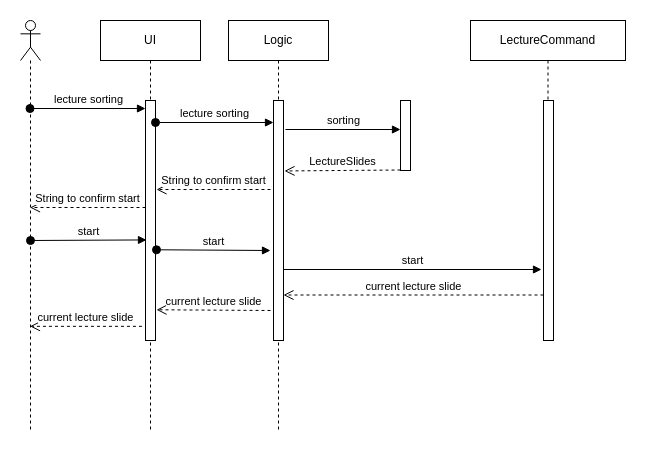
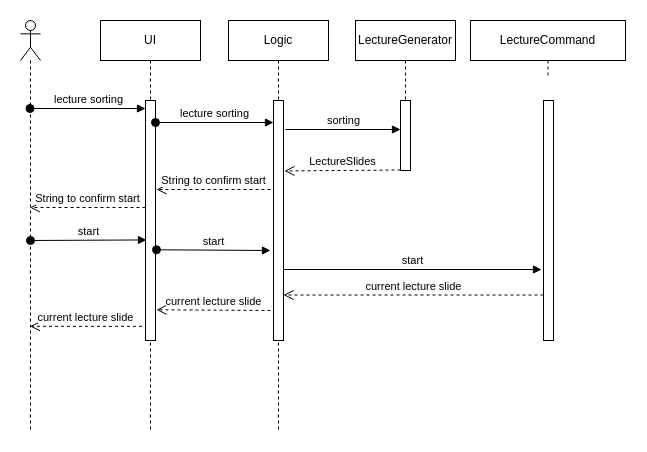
none -> (406, 61)
(548, 61) -> (548, 48)
